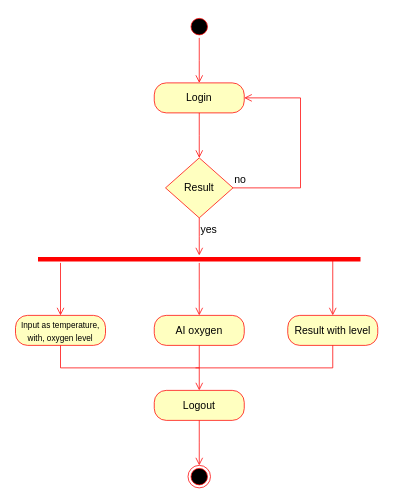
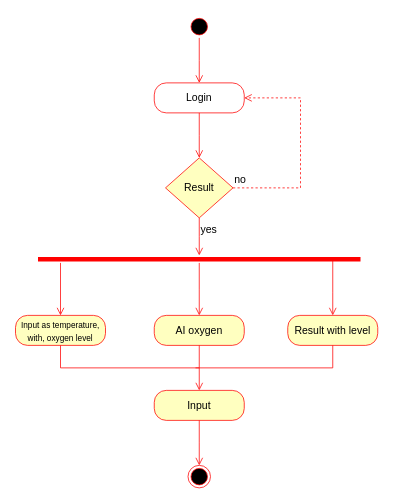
(199, 98) -> (199, 98)
(300, 149) -> (300, 149)
(199, 405) -> (199, 405)
